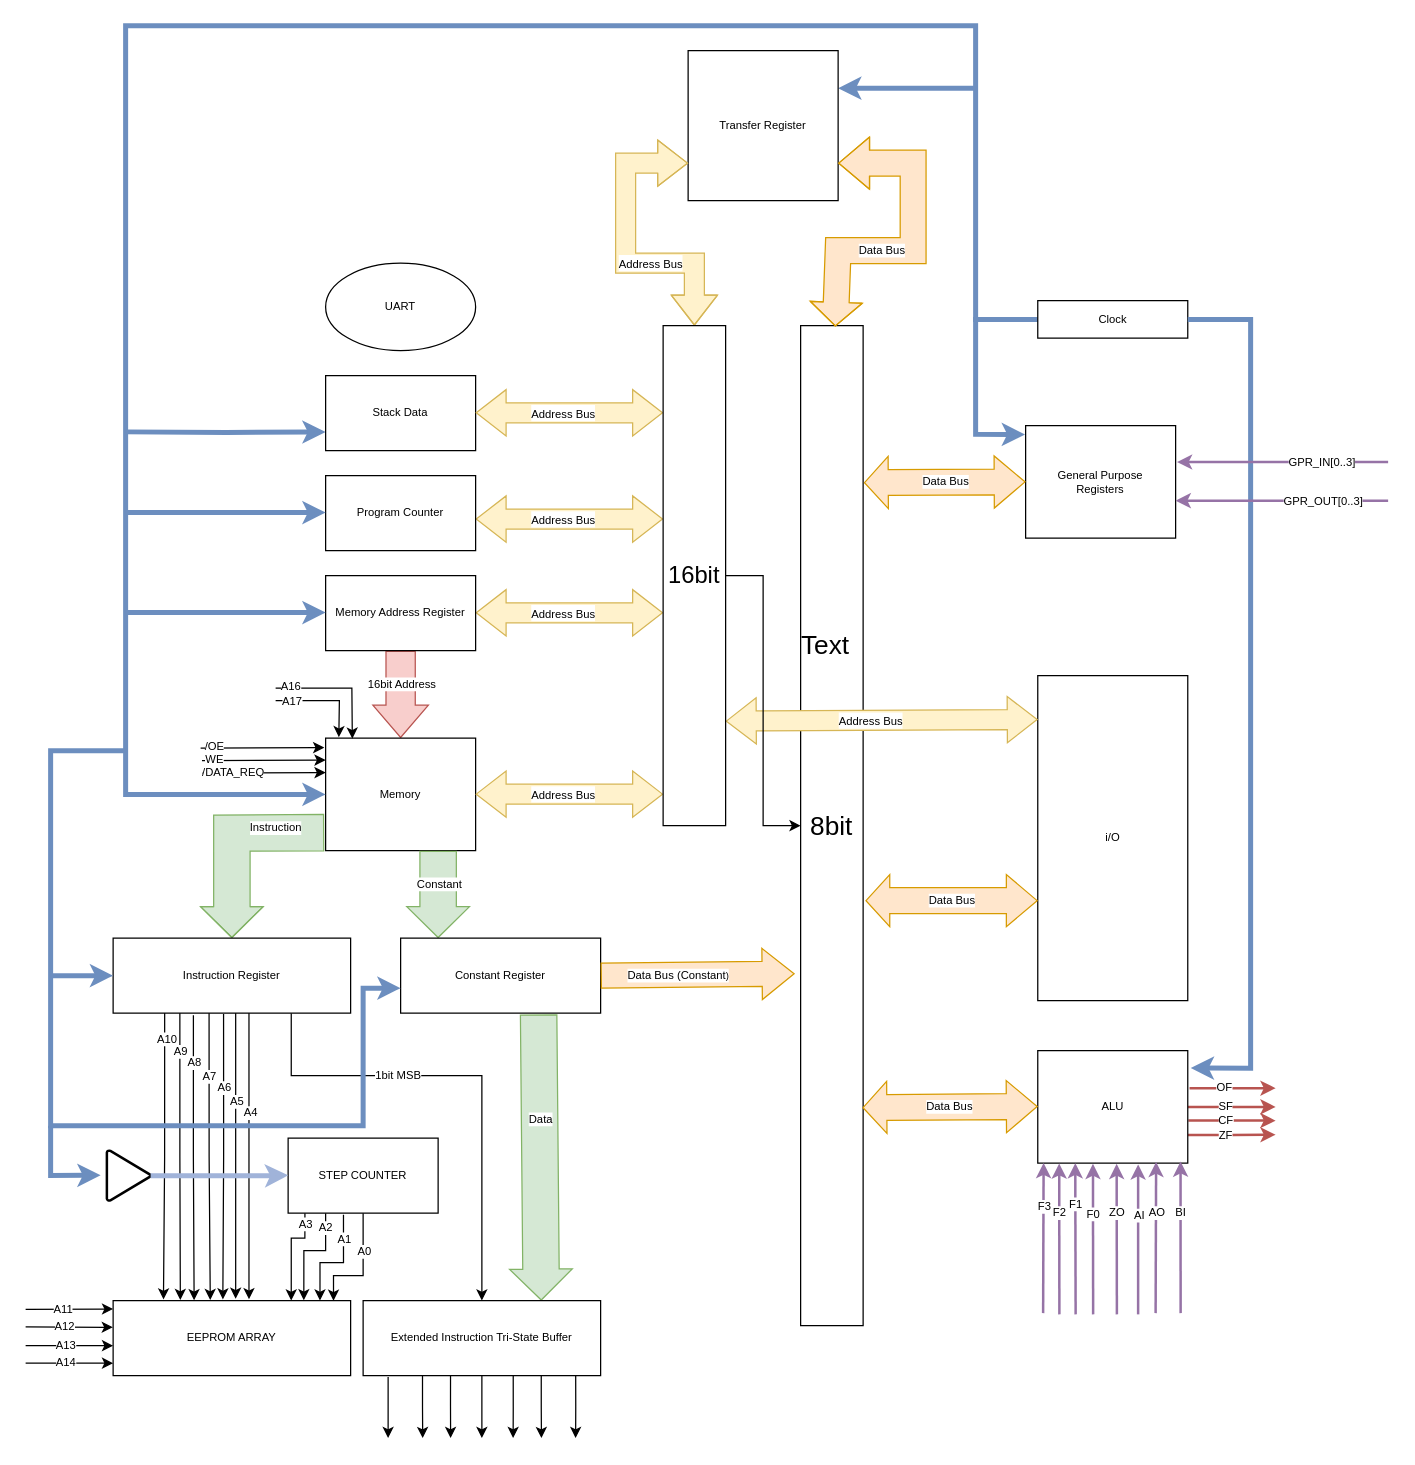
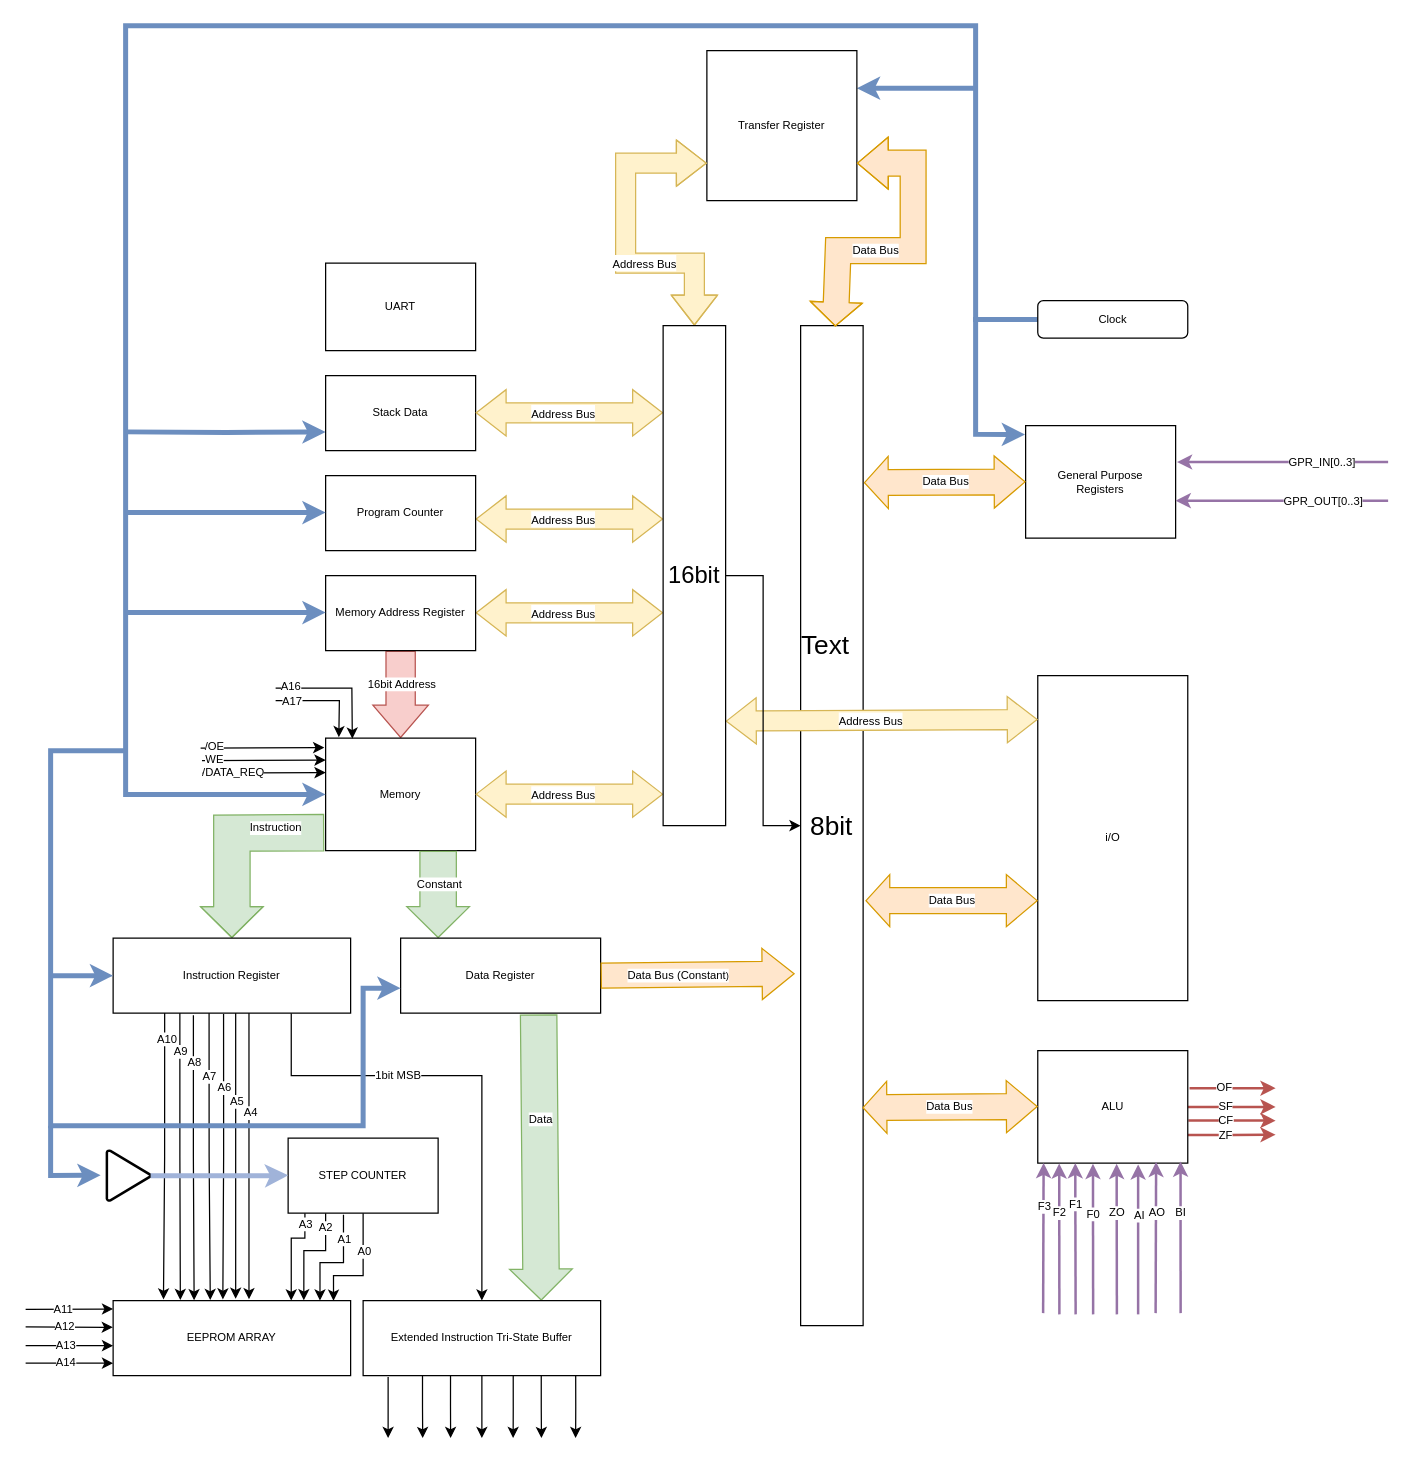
(763, 126) -> (782, 126)
(401, 307) -> (401, 307)
(1113, 319) -> (1113, 319)
(1251, 685) -> none
(501, 976) -> (501, 976)
